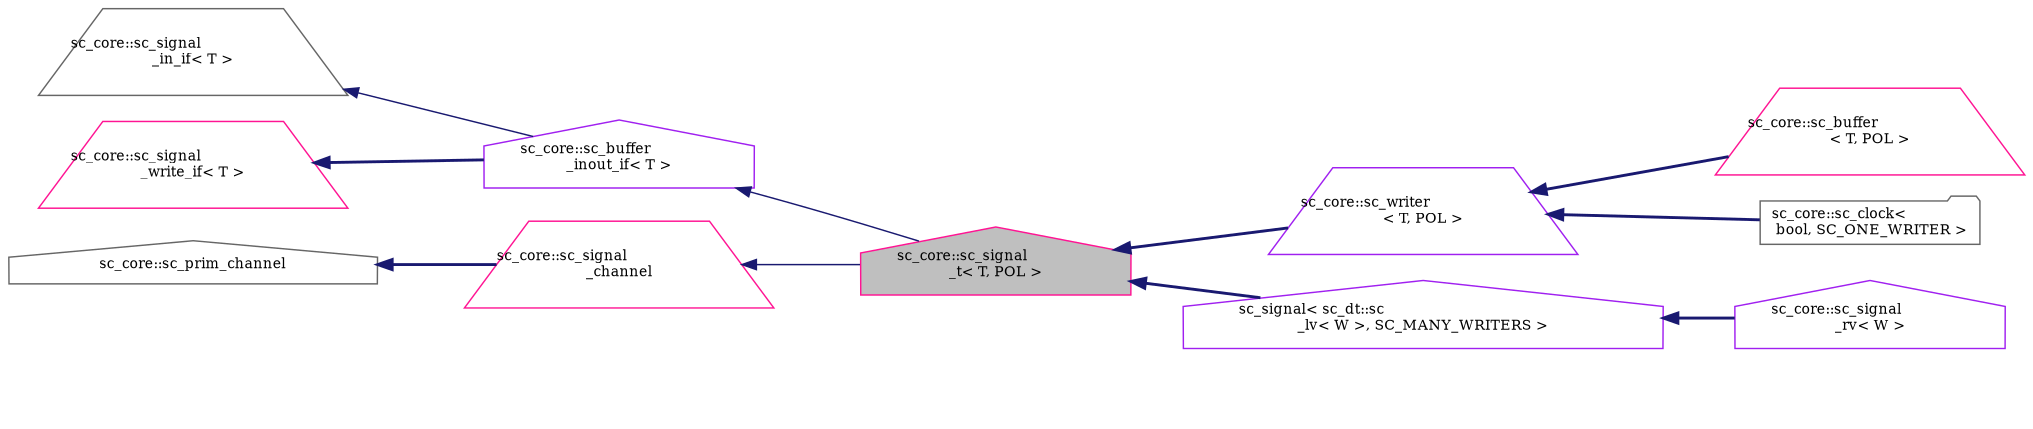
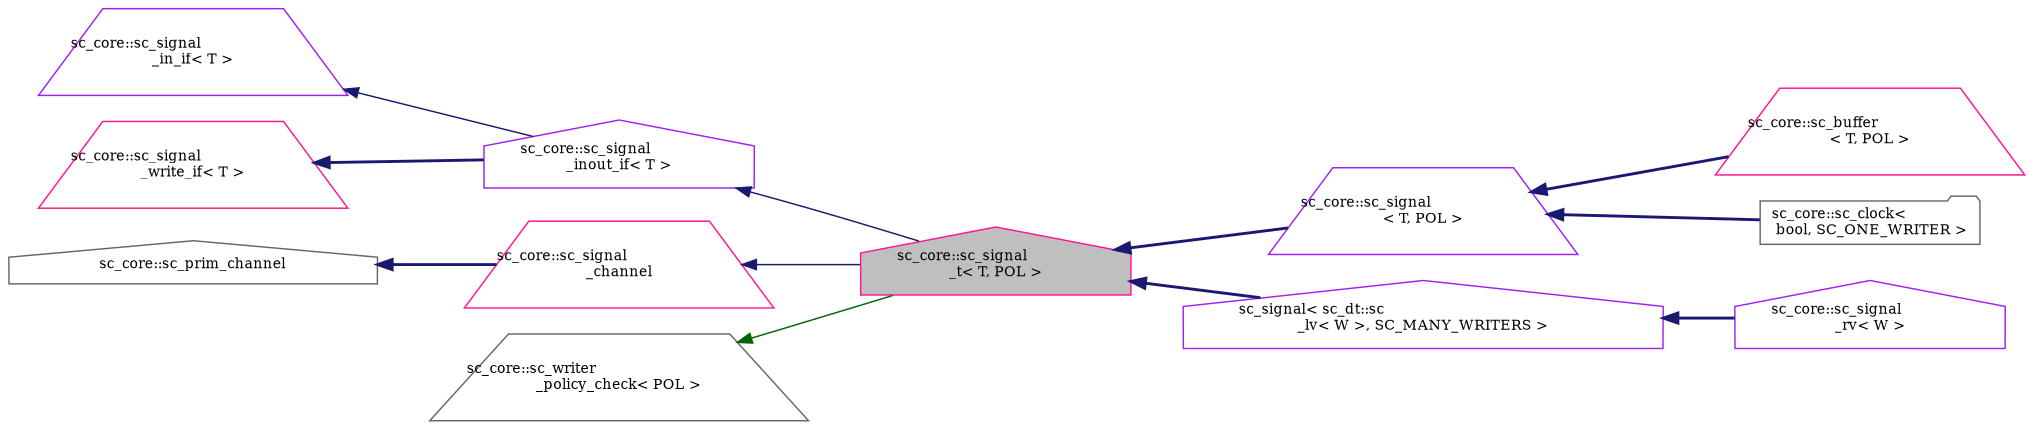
(193, 52) -> (193, 52)
(619, 158) -> (619, 158)
(1423, 211) -> (1423, 211)
none -> (619, 377)
